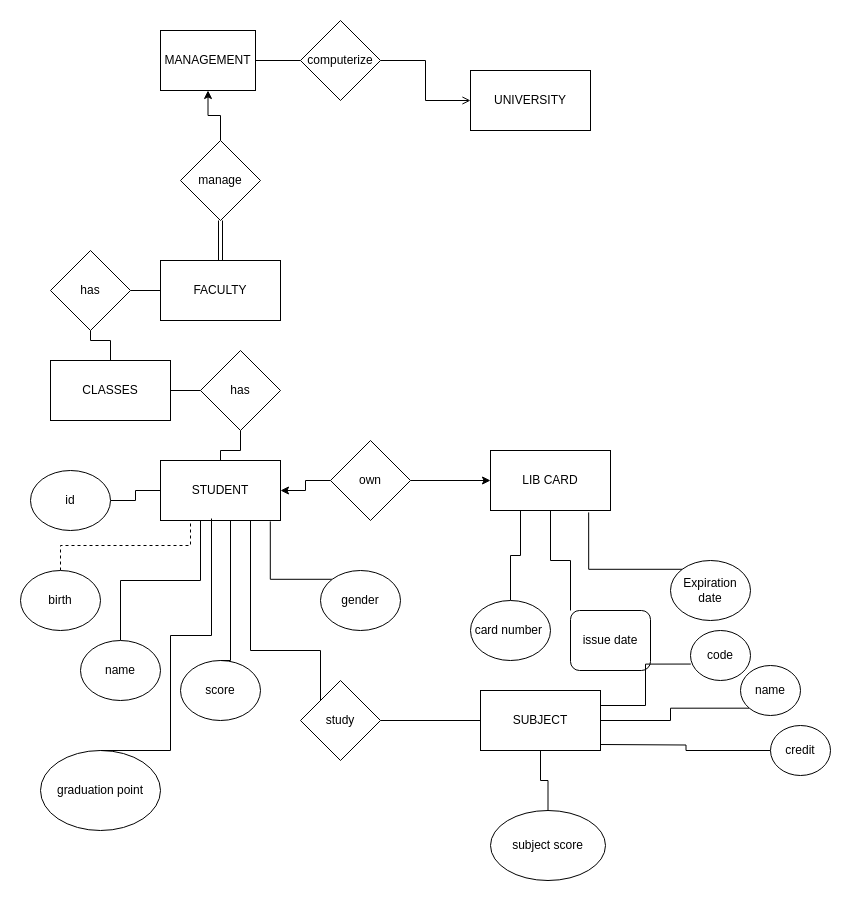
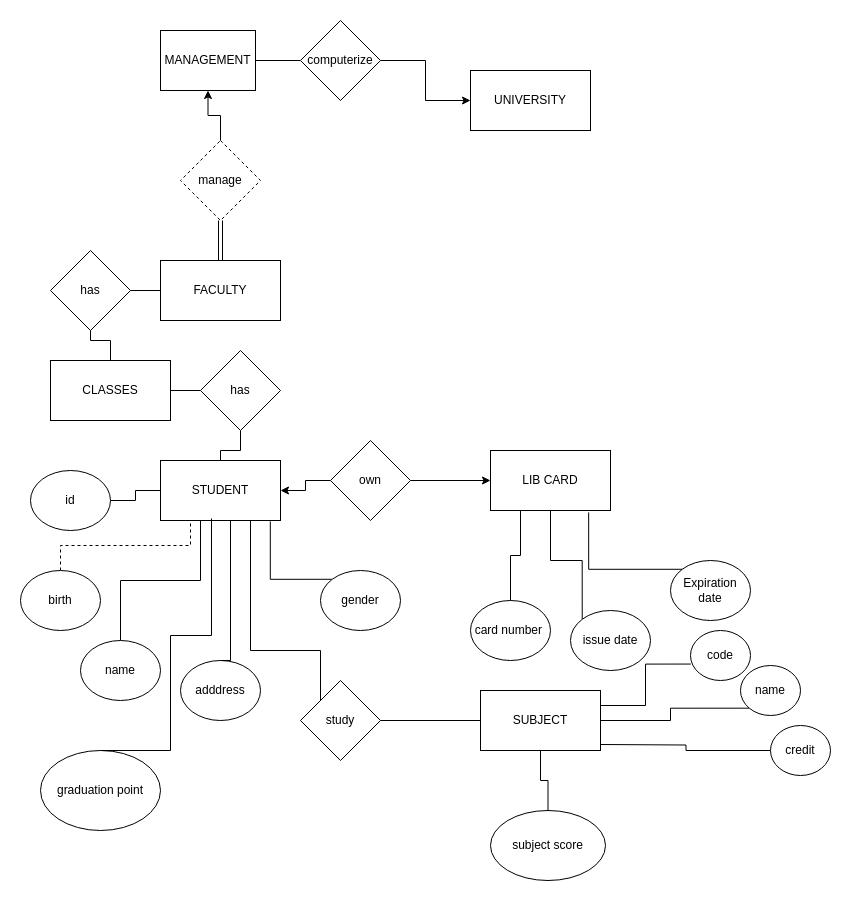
(464, 101) -> (462, 101)
(221, 181) -> (221, 181)
(611, 641) -> (611, 641)
(221, 691) -> (221, 691)
